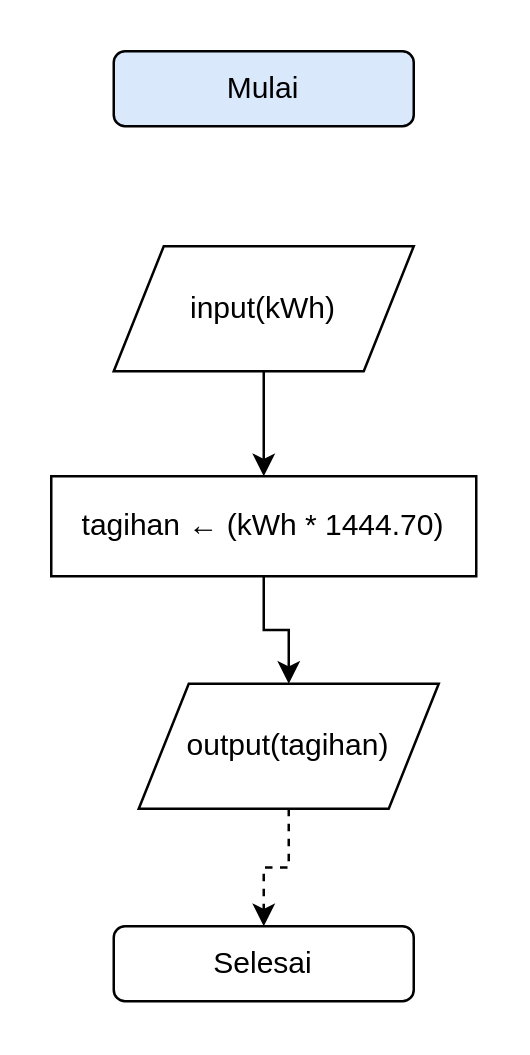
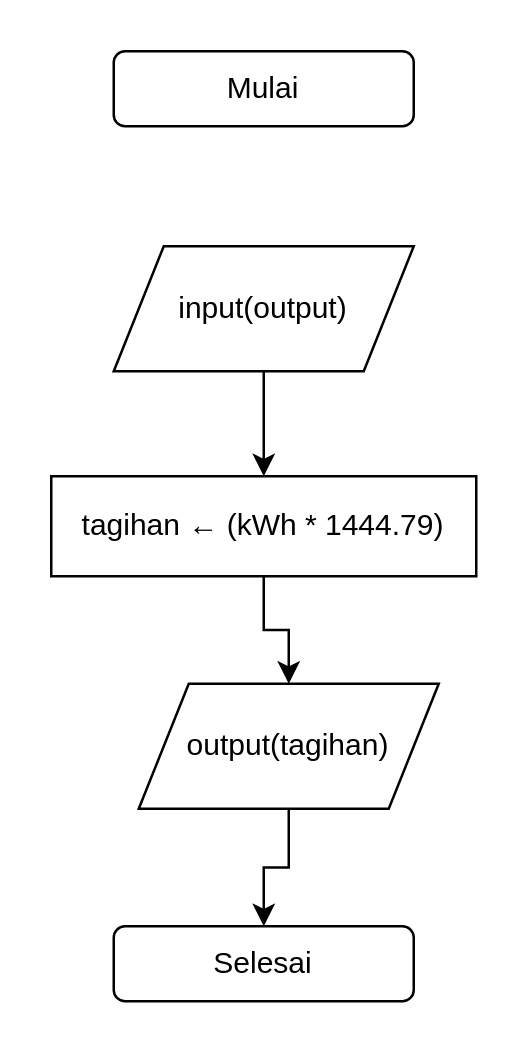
(264, 89) -> (264, 89)
(264, 309) -> (264, 309)
(264, 526) -> (264, 526)
(285, 868) -> (285, 868)
